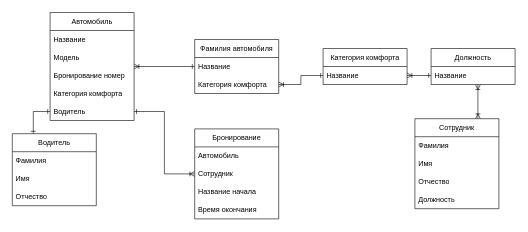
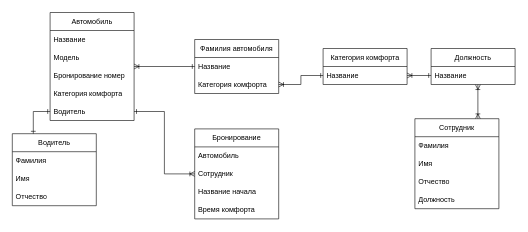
(228, 210) -> (226, 210)
